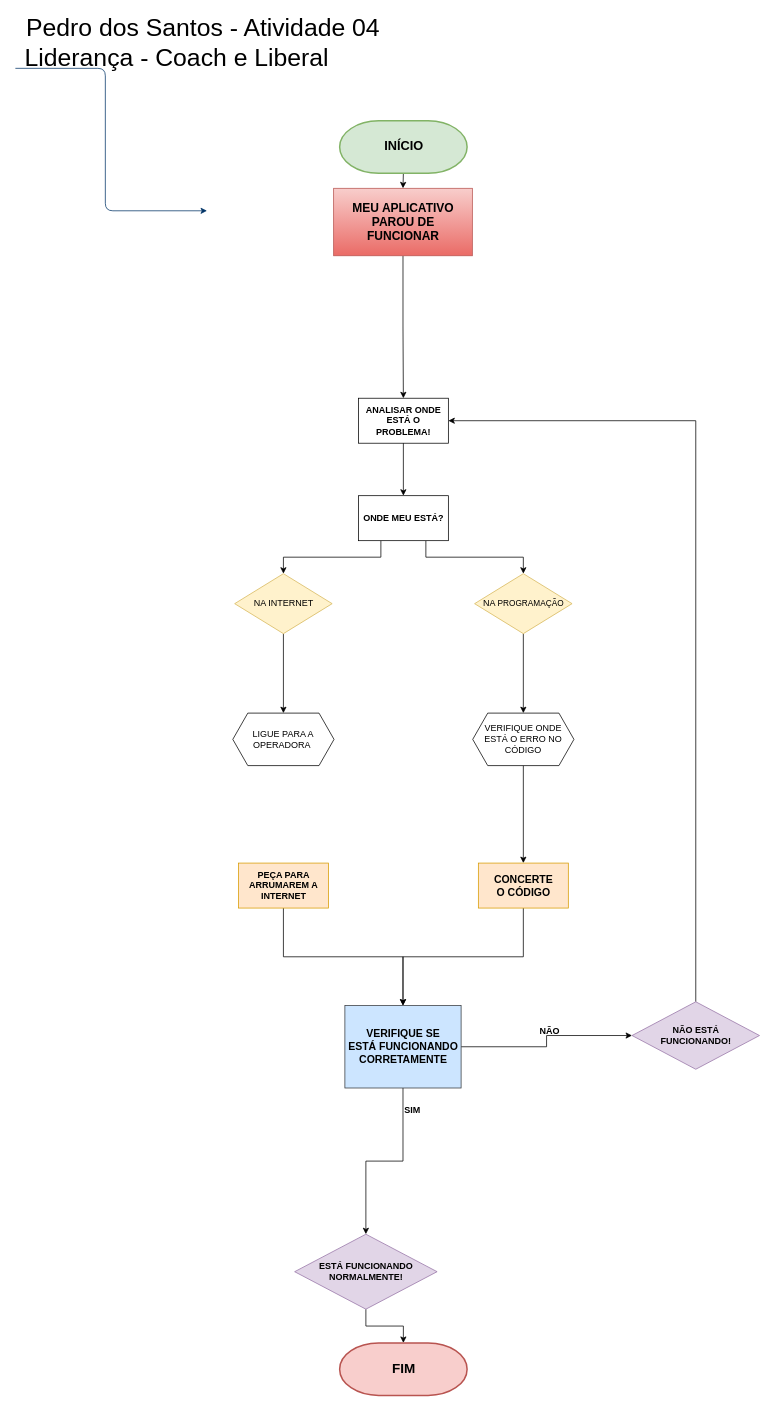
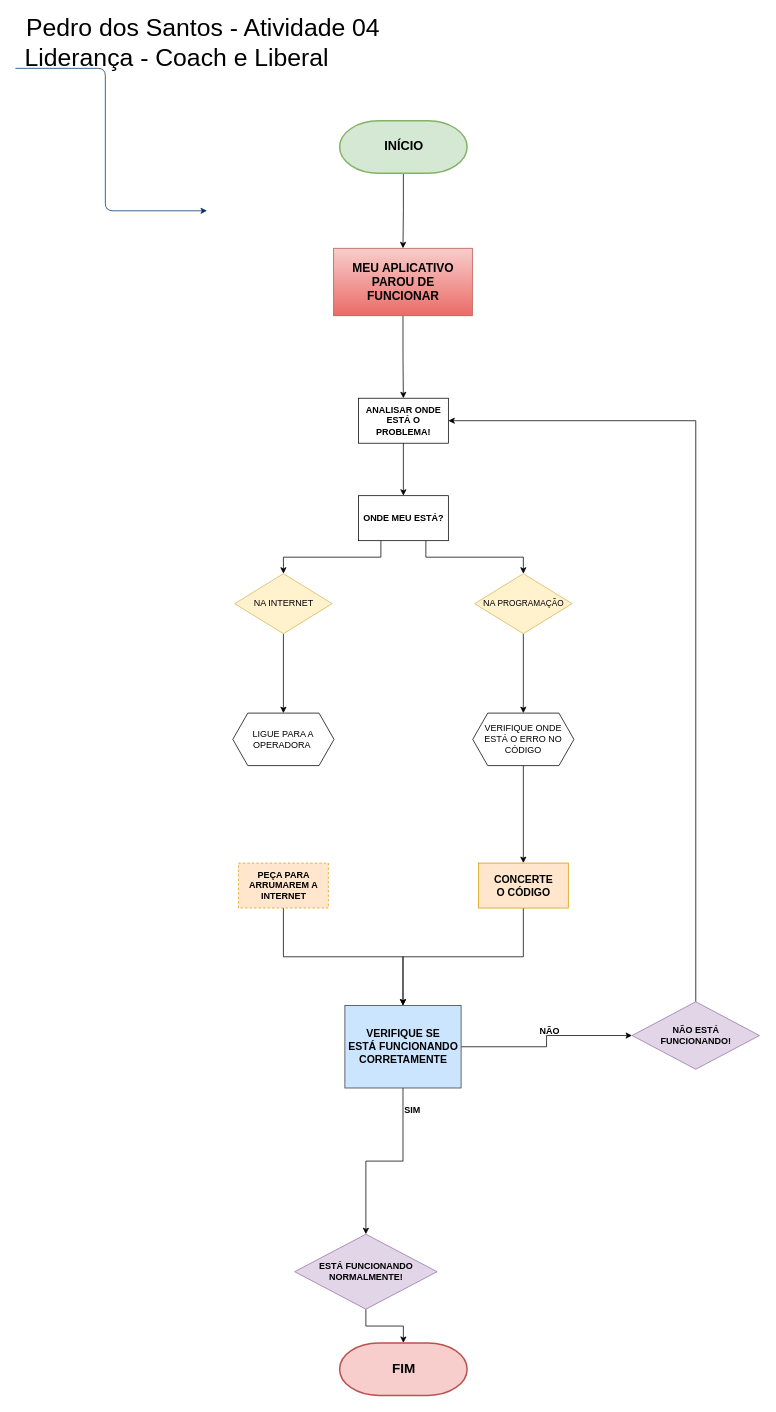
(403, 222) -> (403, 282)
(284, 885) -> (284, 885)
